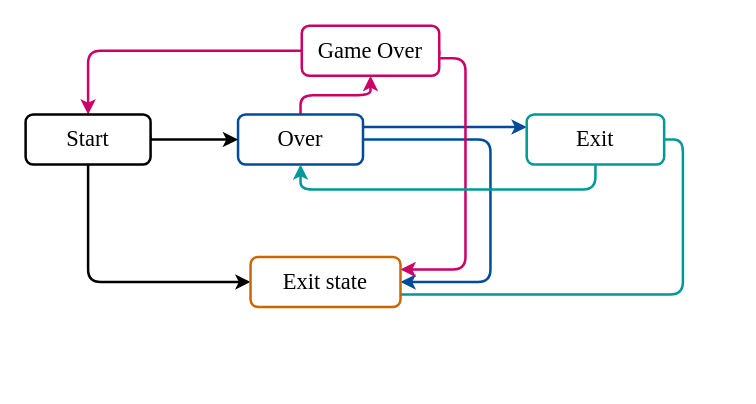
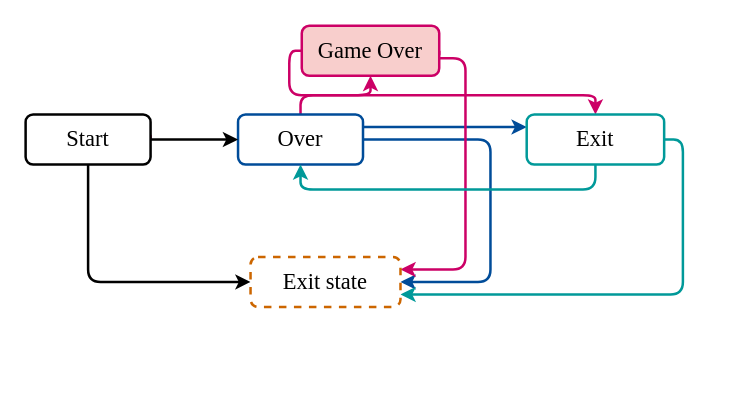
(171, 51) -> (484, 95)
(371, 51) -> (371, 51)
(326, 282) -> (326, 282)
(408, 294) -> (413, 294)
